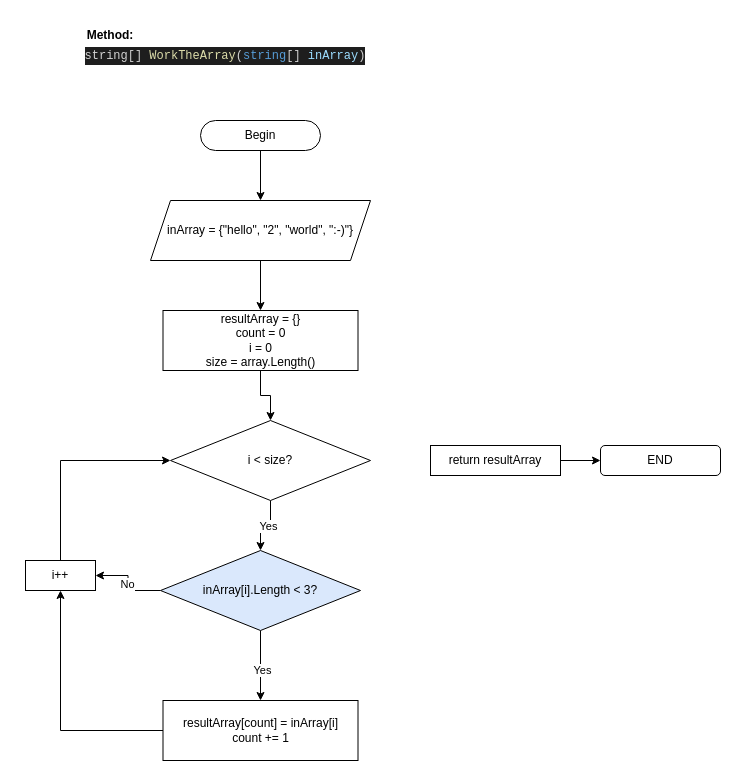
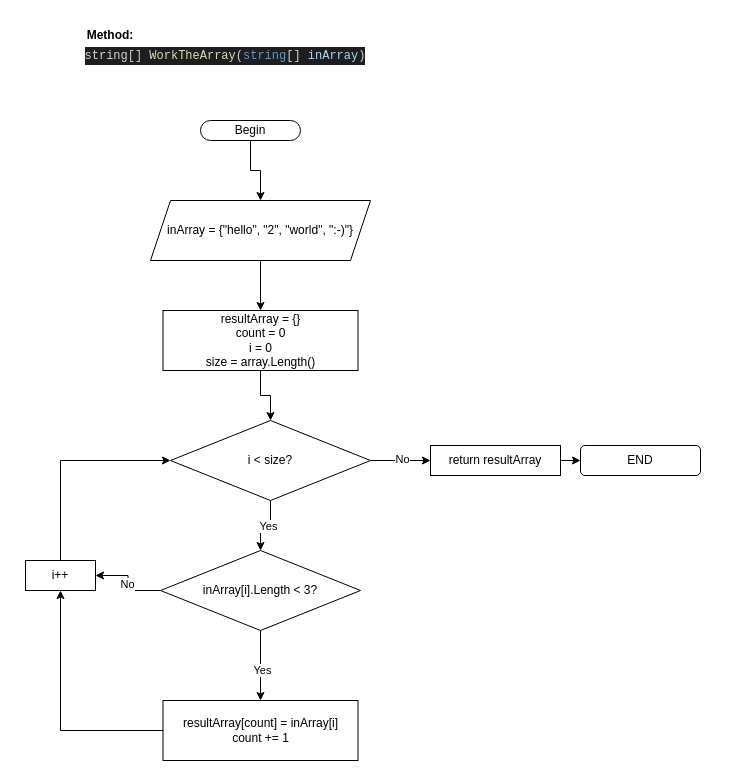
(261, 136) -> (251, 131)
none -> (397, 461)
(661, 461) -> (641, 461)
(261, 591) -> (261, 591)
